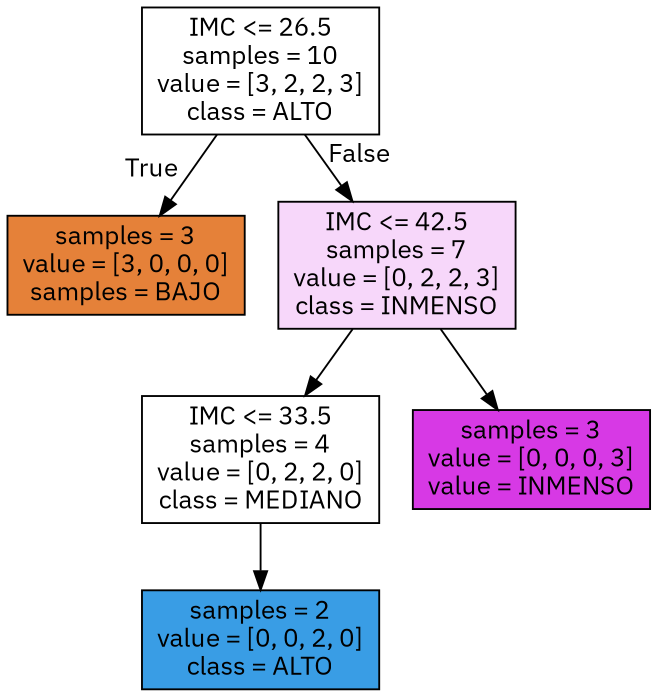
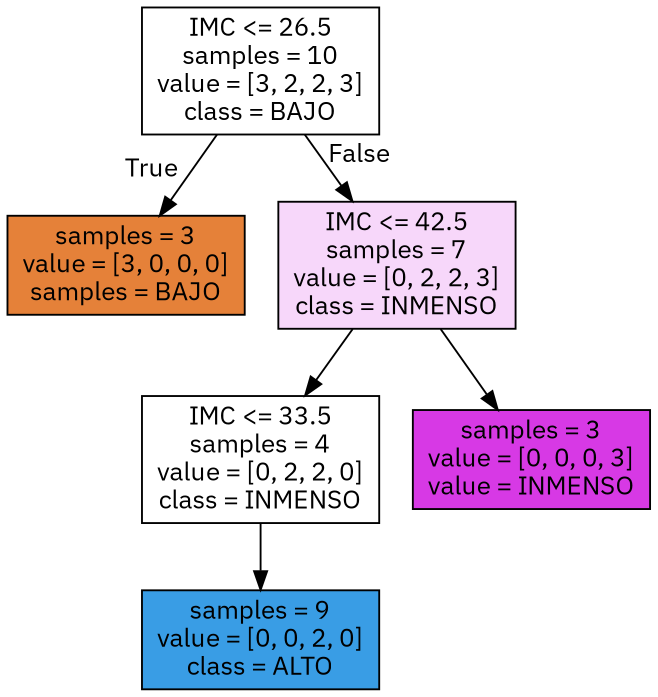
(261, 71) -> (261, 71)
(261, 460) -> (261, 460)
(261, 640) -> (261, 640)
